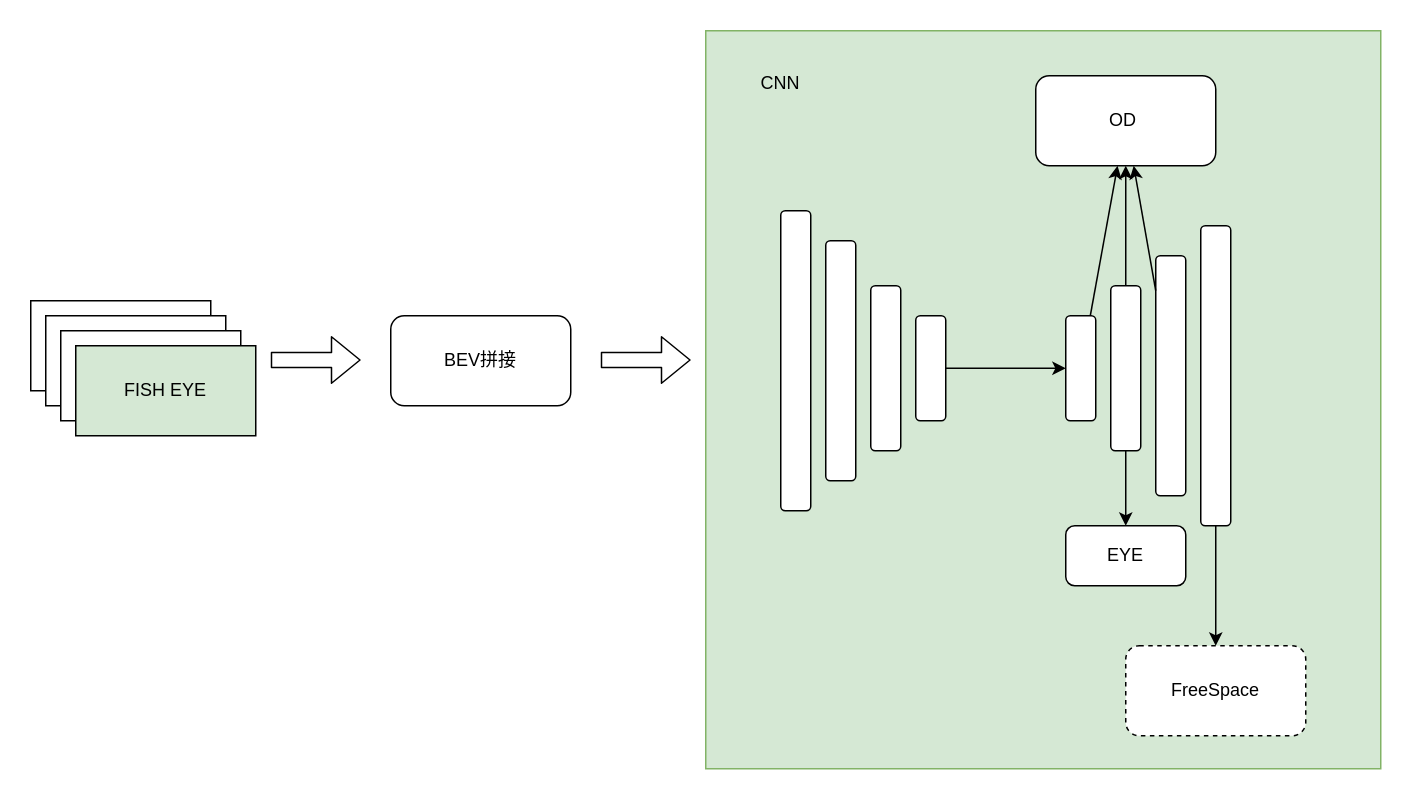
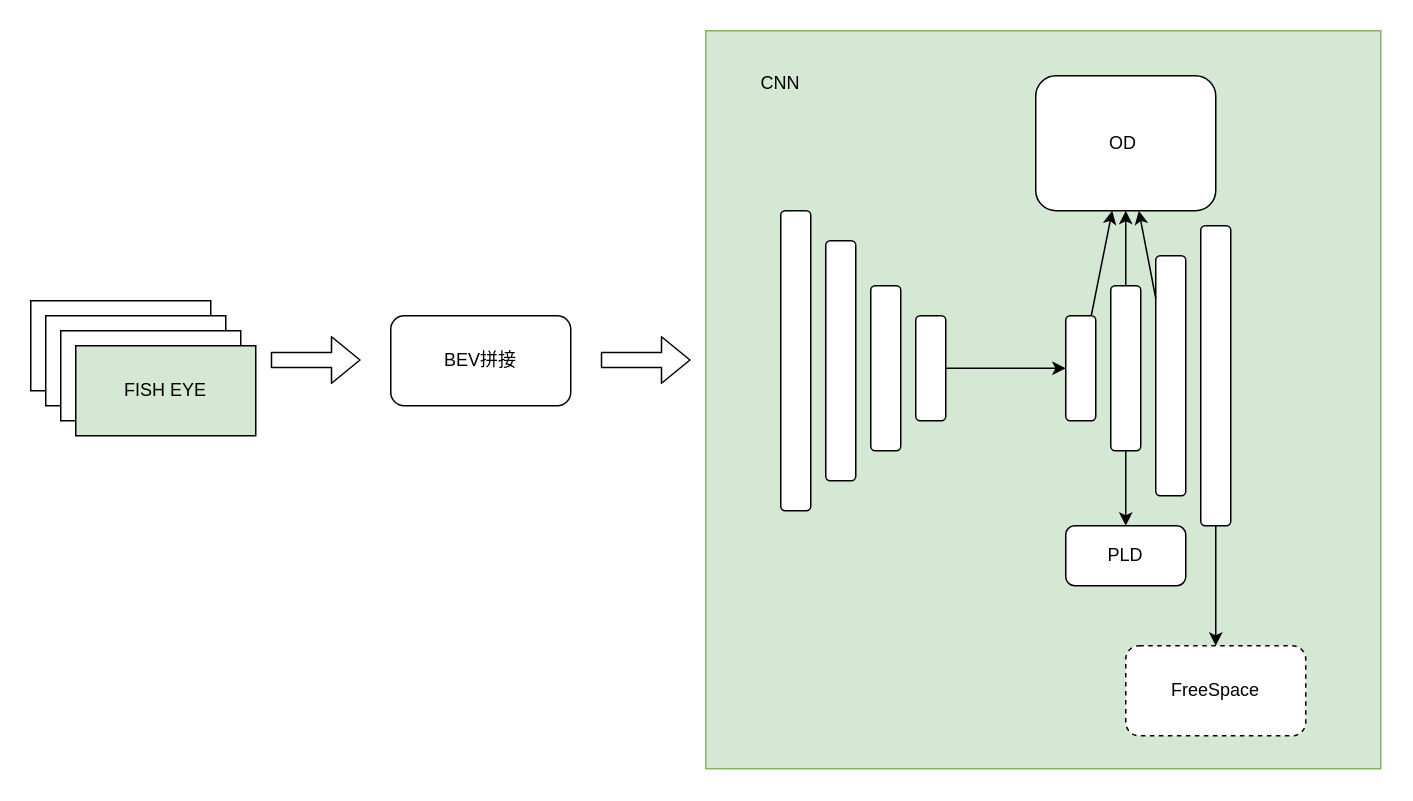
(1126, 121) -> (1126, 143)
(1126, 556) -> (1126, 556)
